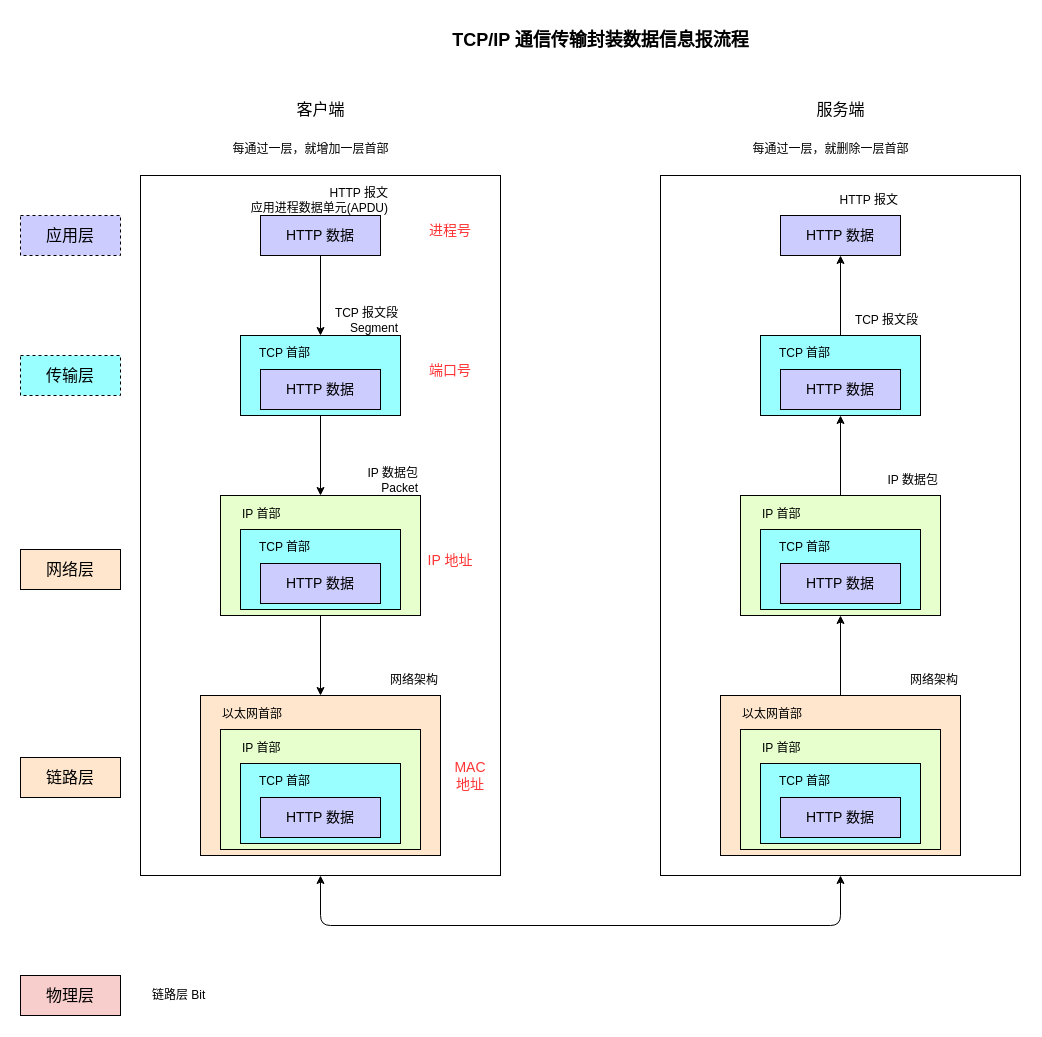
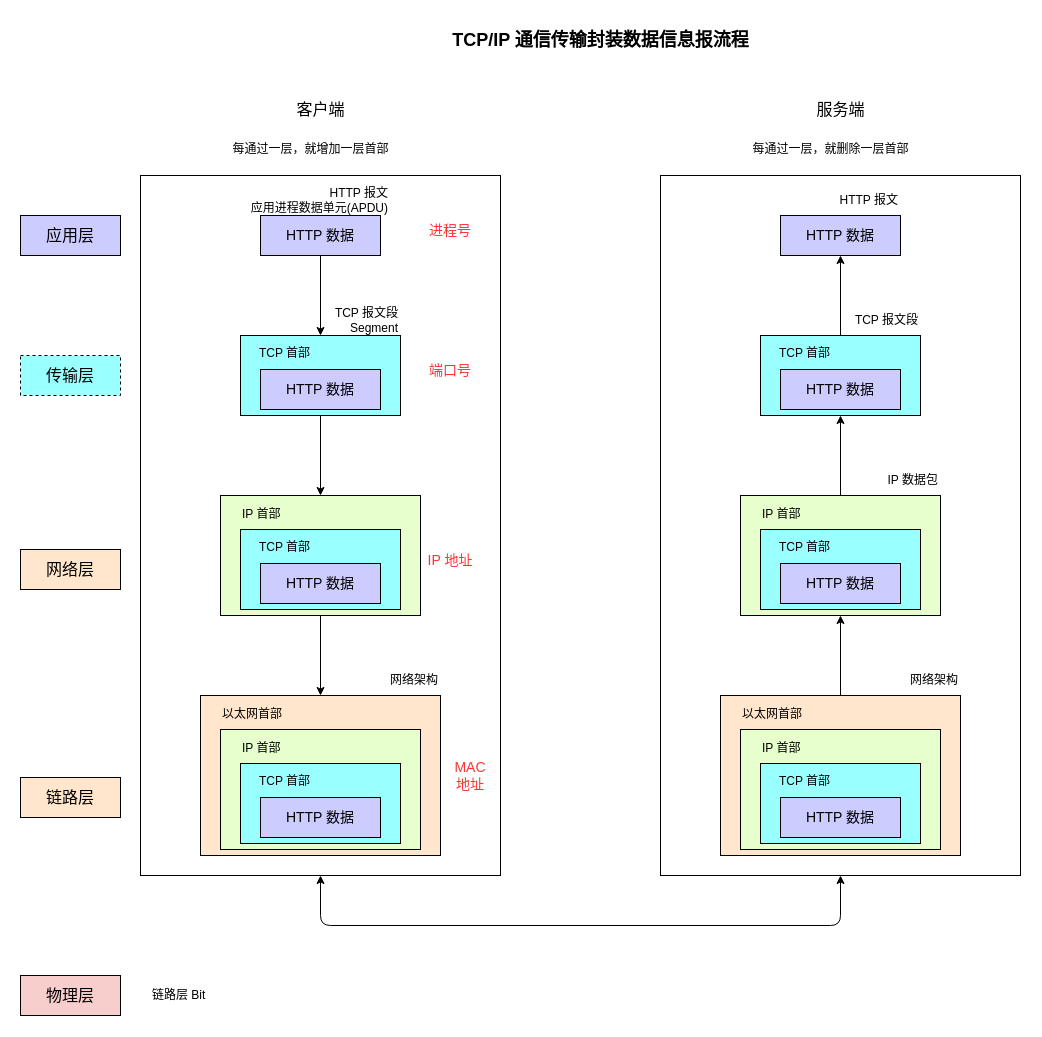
(71, 236) -> (71, 236)
(386, 481) -> none
(71, 778) -> (71, 798)
